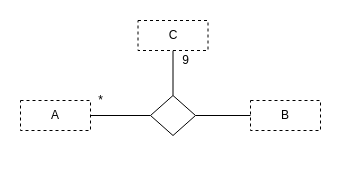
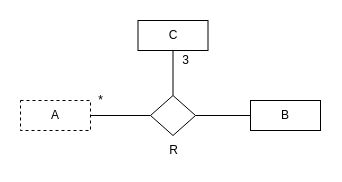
(173, 36) -> (173, 36)
(186, 61) -> (186, 61)
(286, 116) -> (286, 116)
none -> (173, 151)
